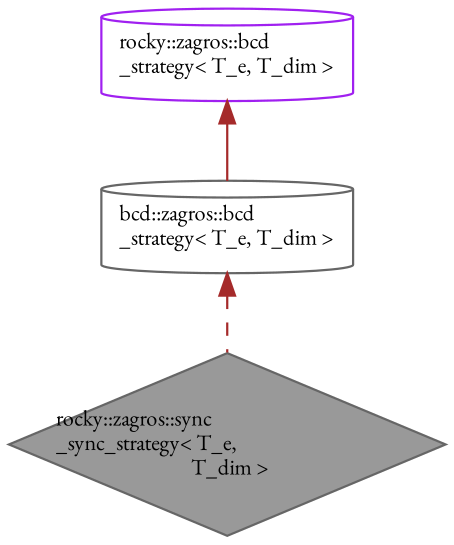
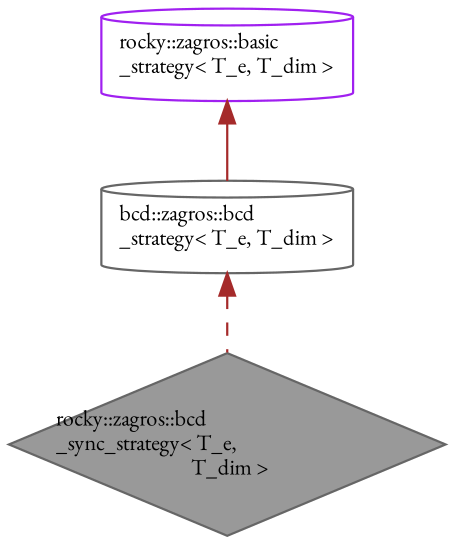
(227, 55) -> (227, 55)
(227, 444) -> (227, 444)
